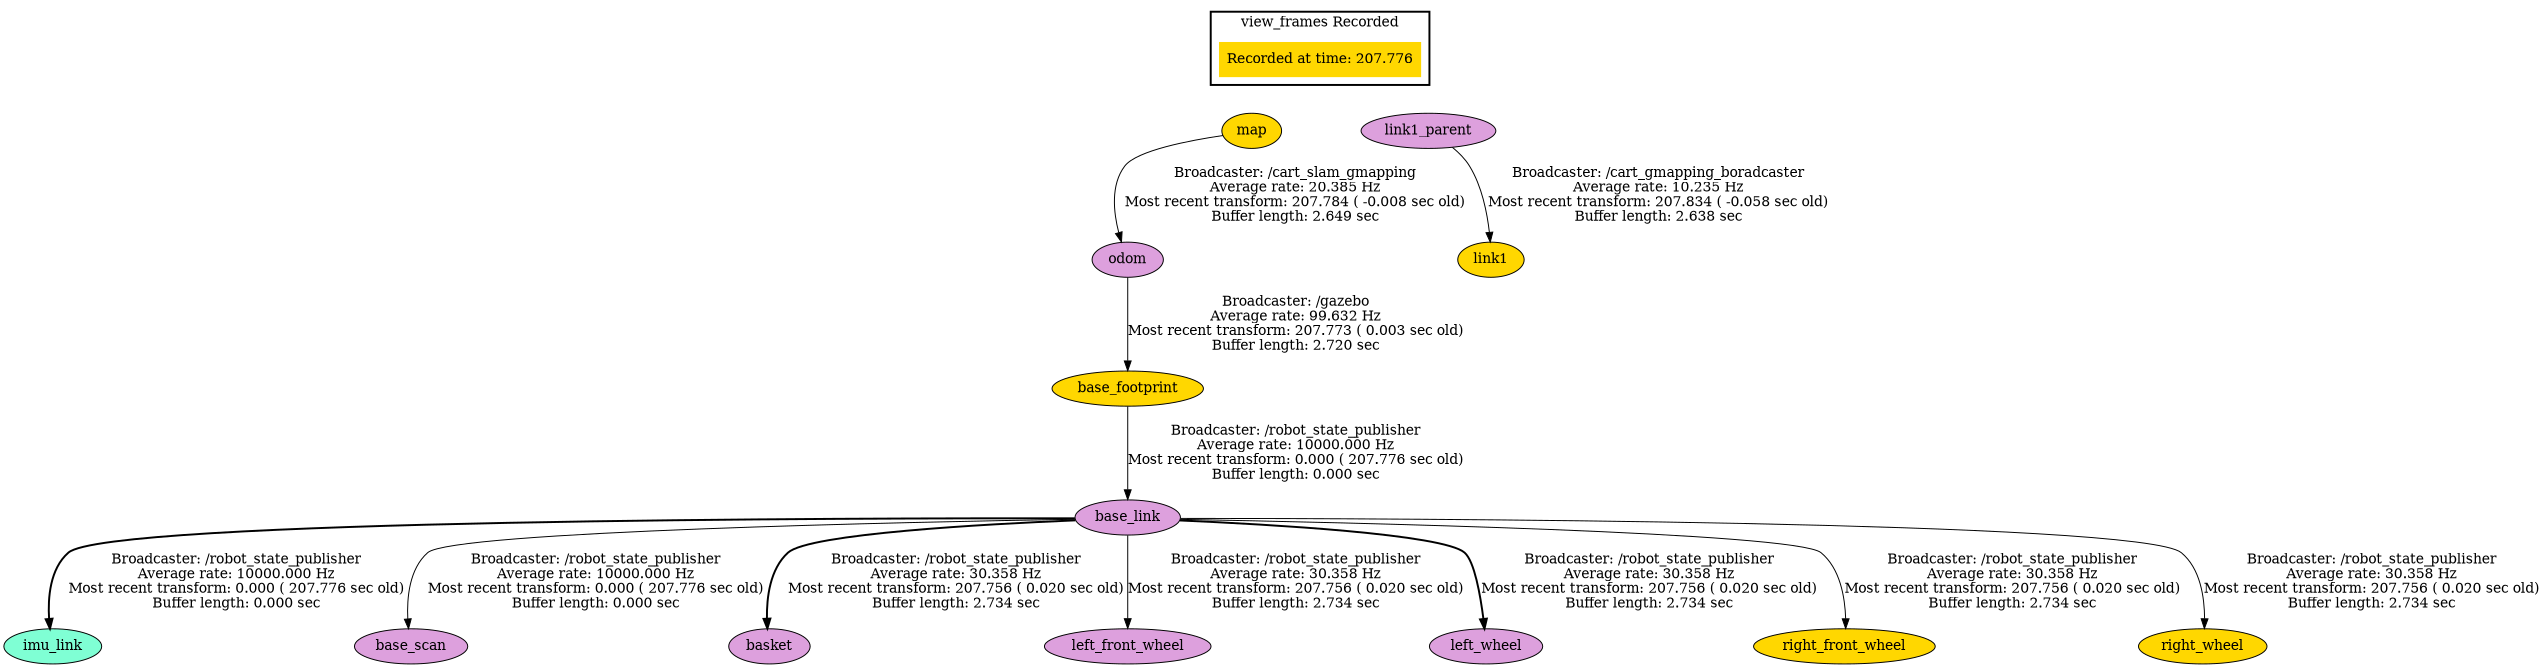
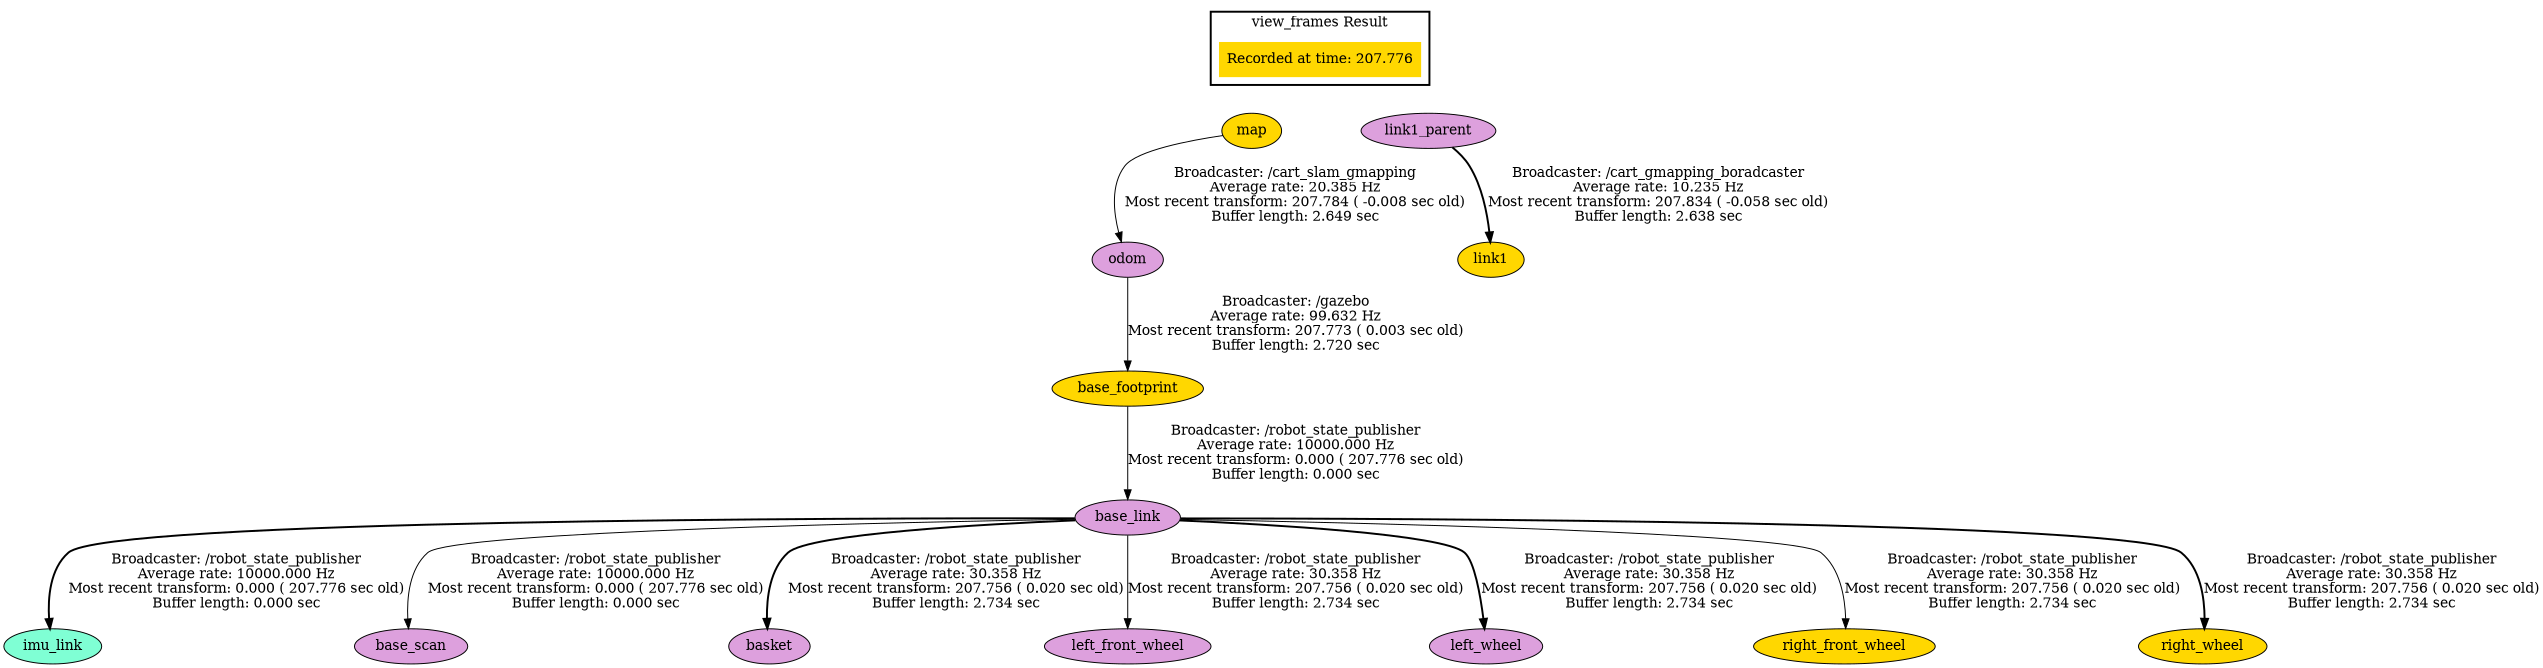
(1320, 23) -> (1320, 23)
(1479, 186) -> (1479, 186)
(1718, 523) -> (1718, 523)
